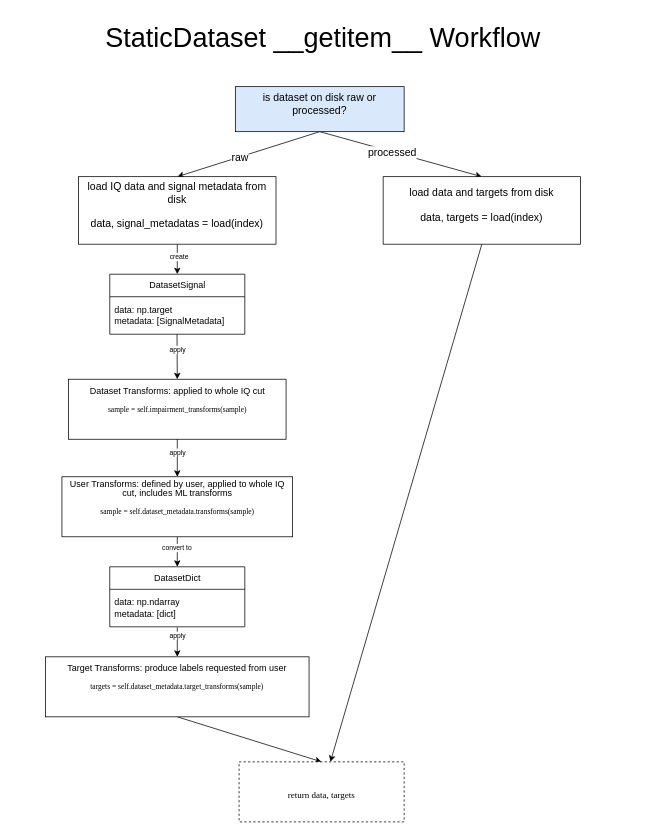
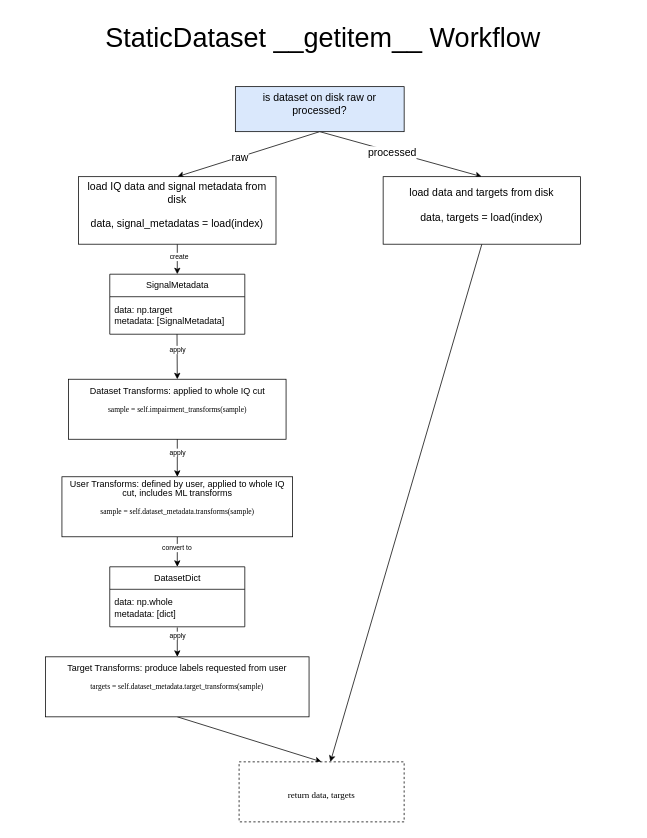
(177, 285) -> (177, 285)
(151, 608) -> (151, 608)
